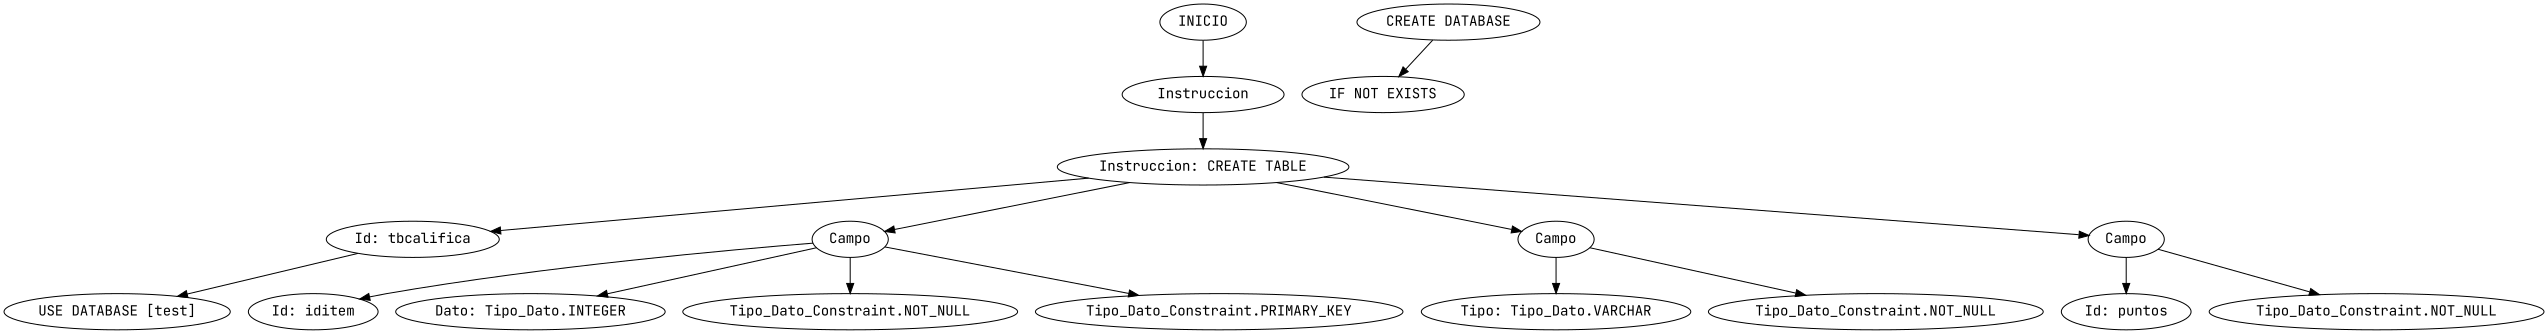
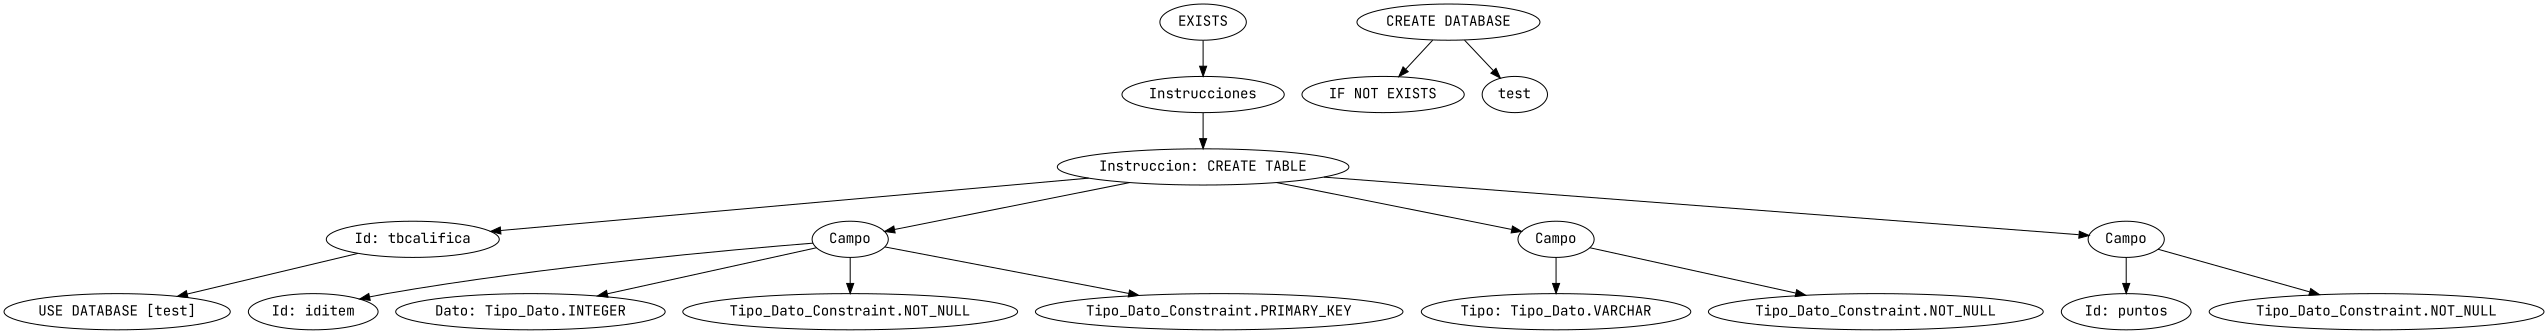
(1203, 22) -> (1203, 22)
(1203, 95) -> (1203, 95)
none -> (1515, 95)
